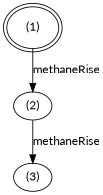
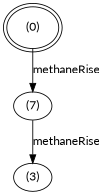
(33, 28) -> (33, 28)
(33, 106) -> (33, 106)
